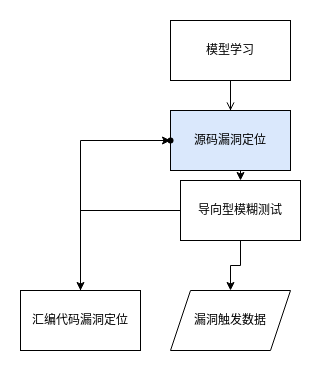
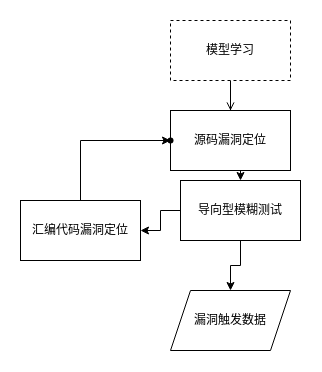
(231, 51) -> (231, 51)
(231, 141) -> (231, 141)
(81, 321) -> (81, 231)
